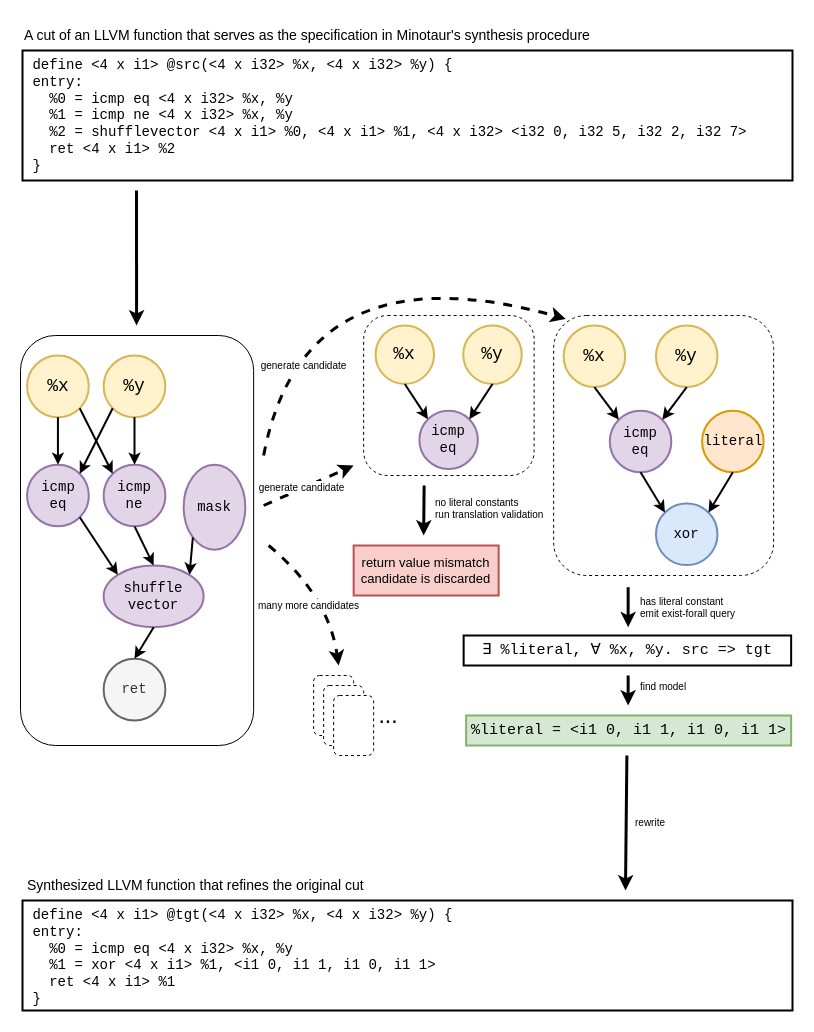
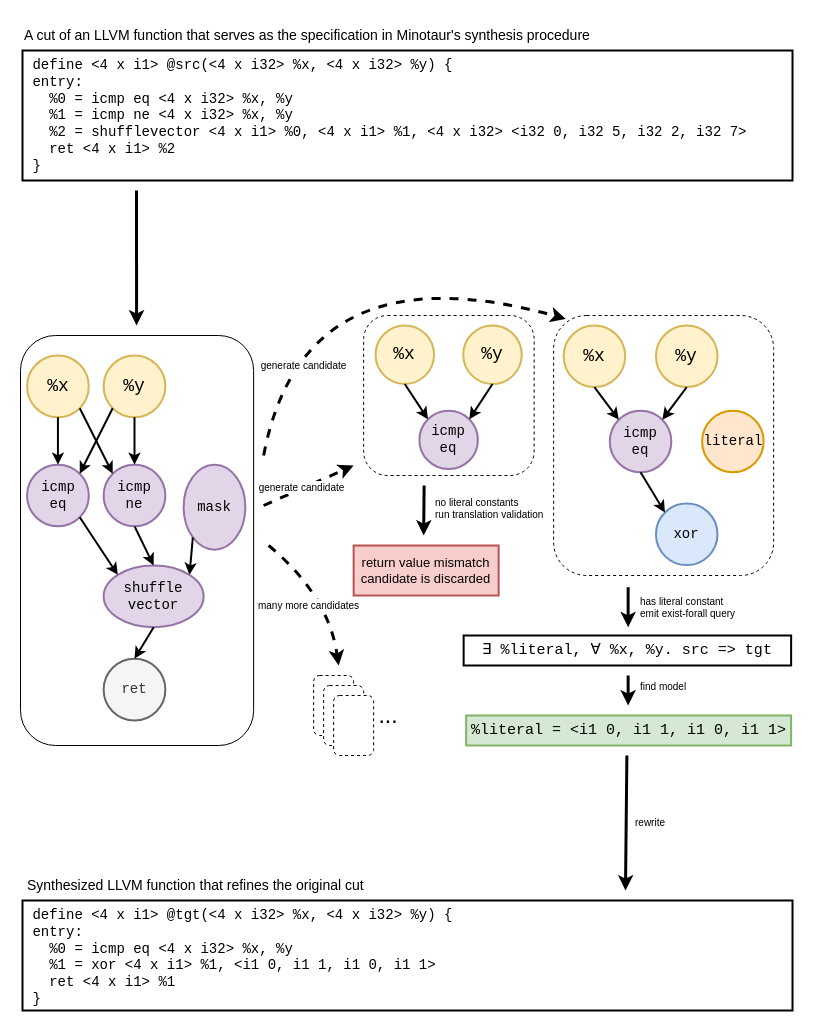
(723, 489) -> none
